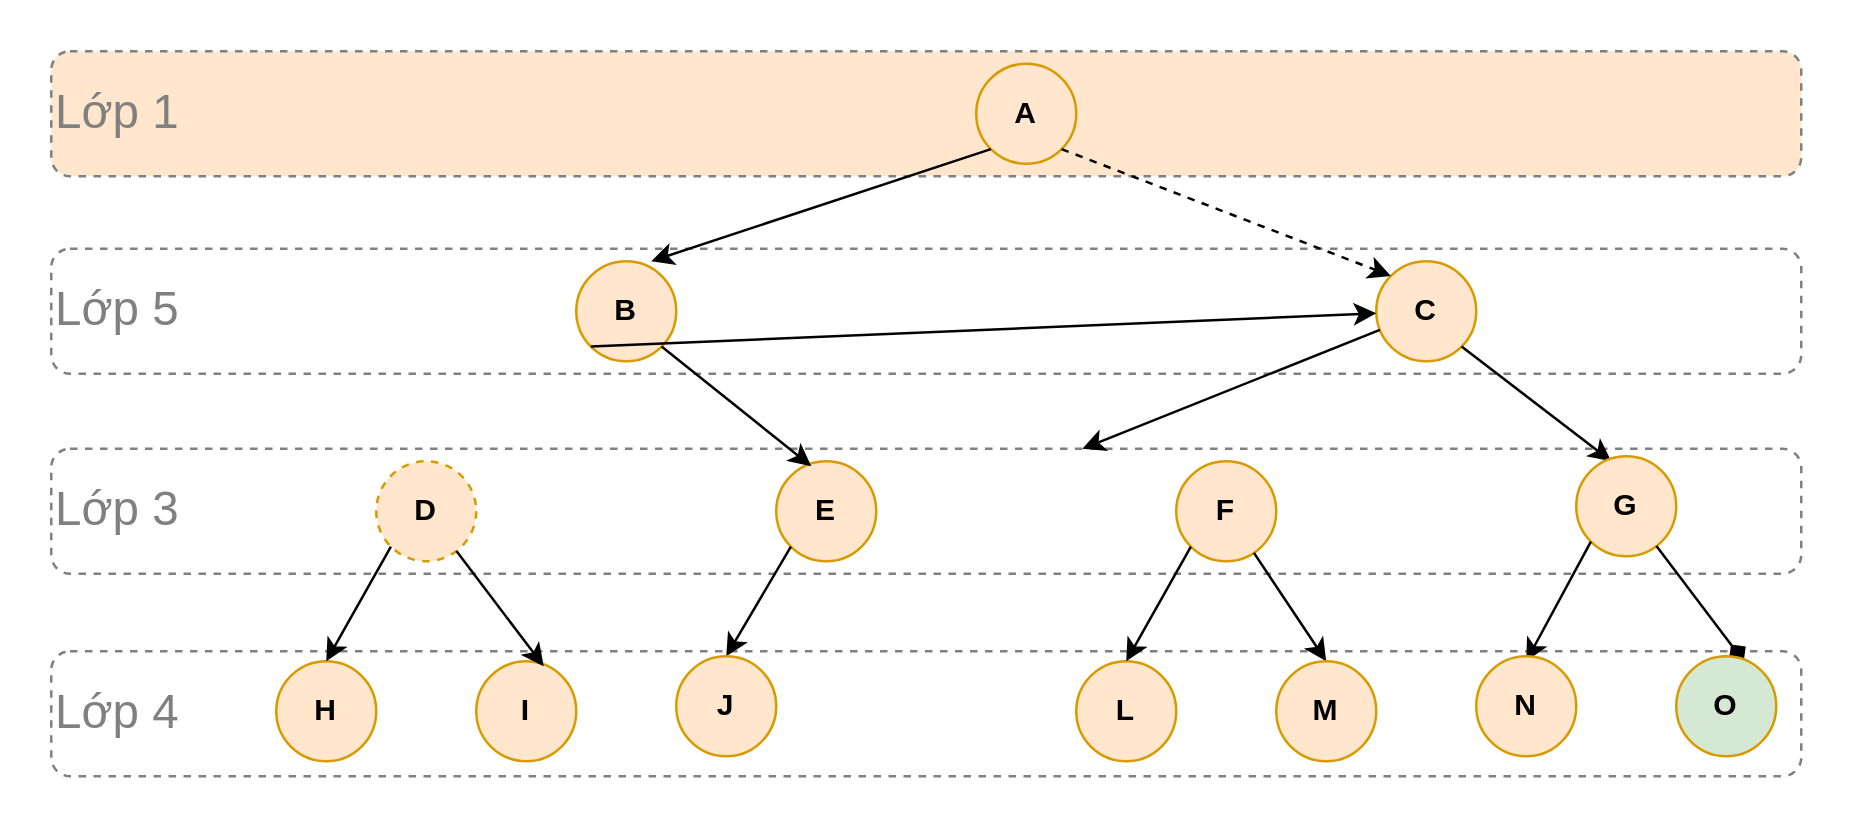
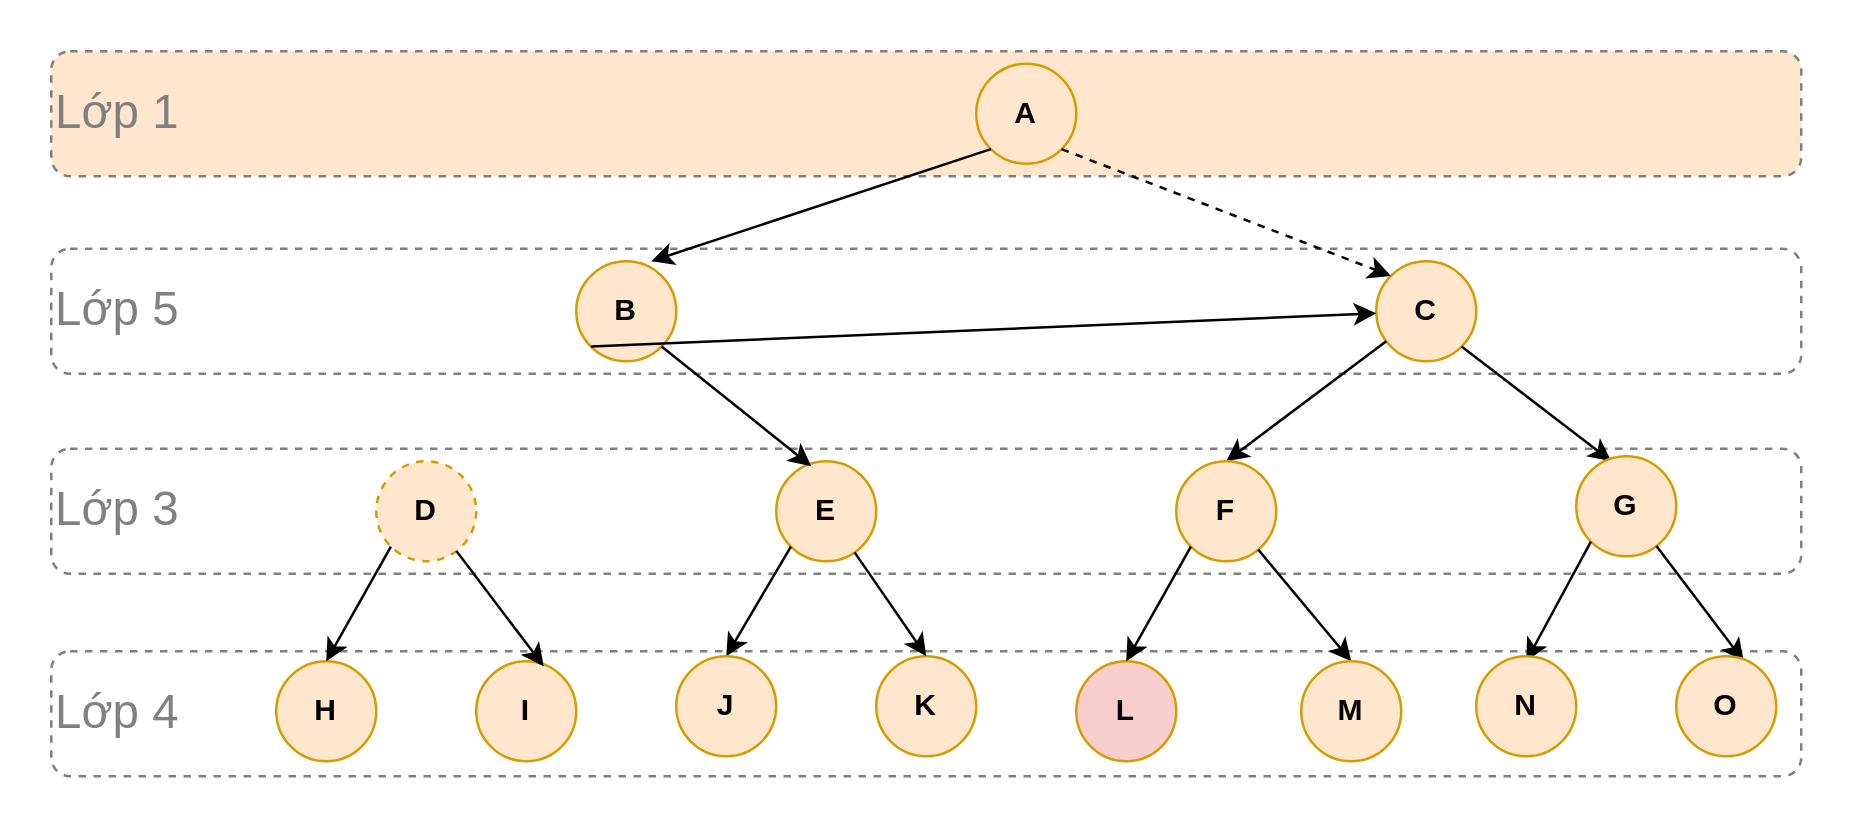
(1239, 386) -> (1313, 396)
none -> (886, 598)
(1731, 644) -> (1732, 645)
none -> (926, 706)
(1726, 706) -> (1726, 706)
(1126, 711) -> (1126, 711)
(1326, 711) -> (1351, 711)
